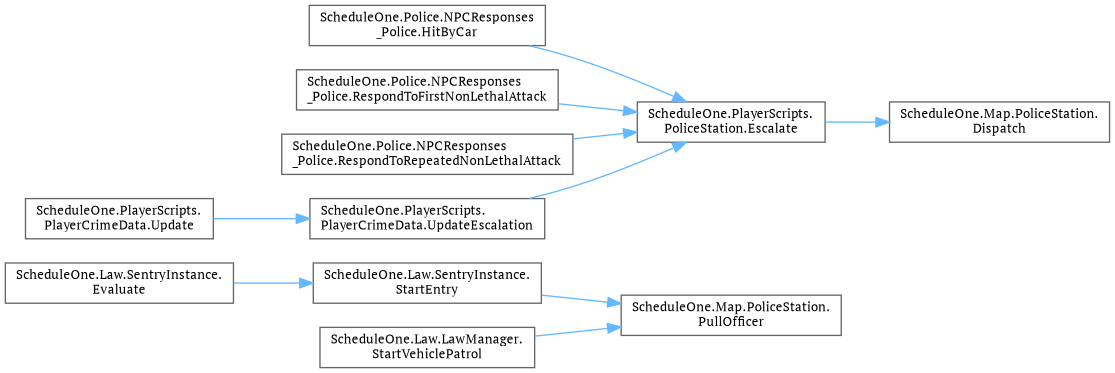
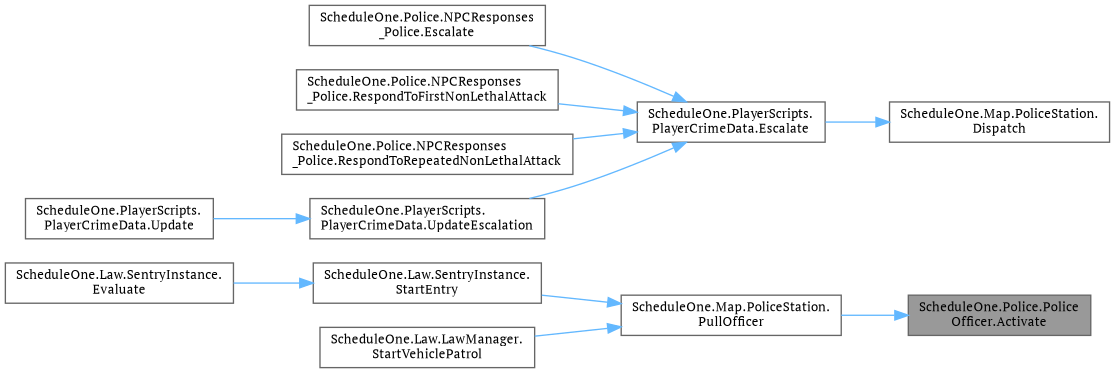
(427, 25) -> (427, 25)
(731, 122) -> (731, 122)
none -> (1000, 315)
